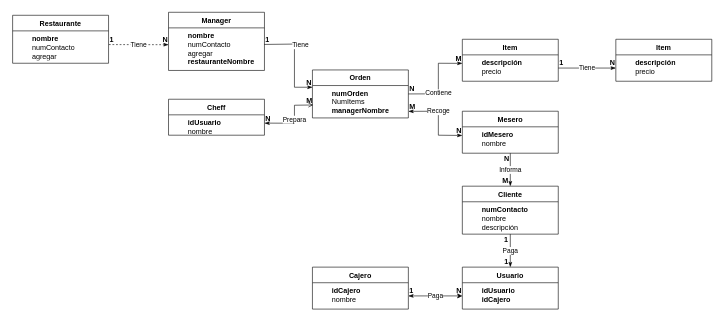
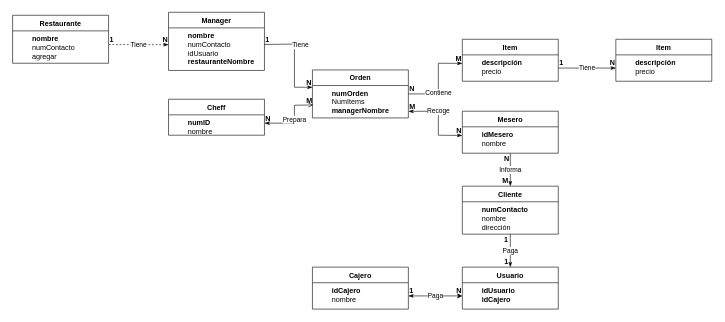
(206, 49) -> (206, 49)
(188, 128) -> (184, 128)
(488, 219) -> (488, 219)
